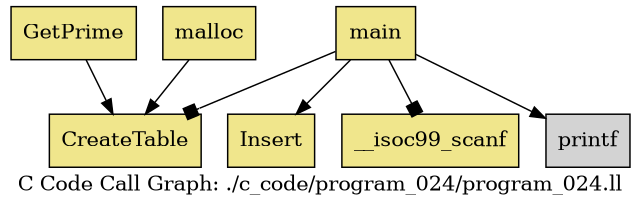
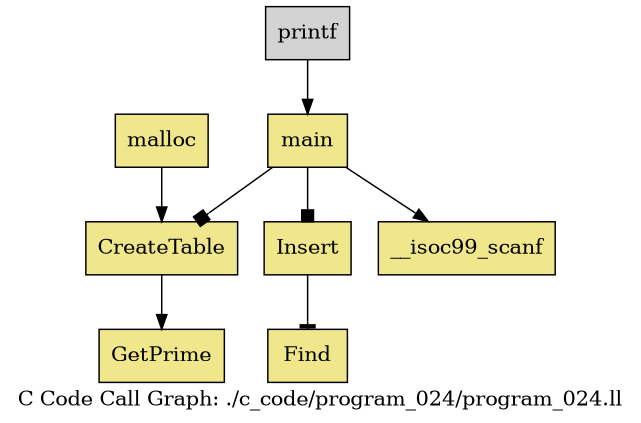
(96, 80) -> (162, 295)
(400, 81) -> (381, 190)
(329, 82) -> (308, 187)
(474, 83) -> (308, 80)
none -> (308, 356)
